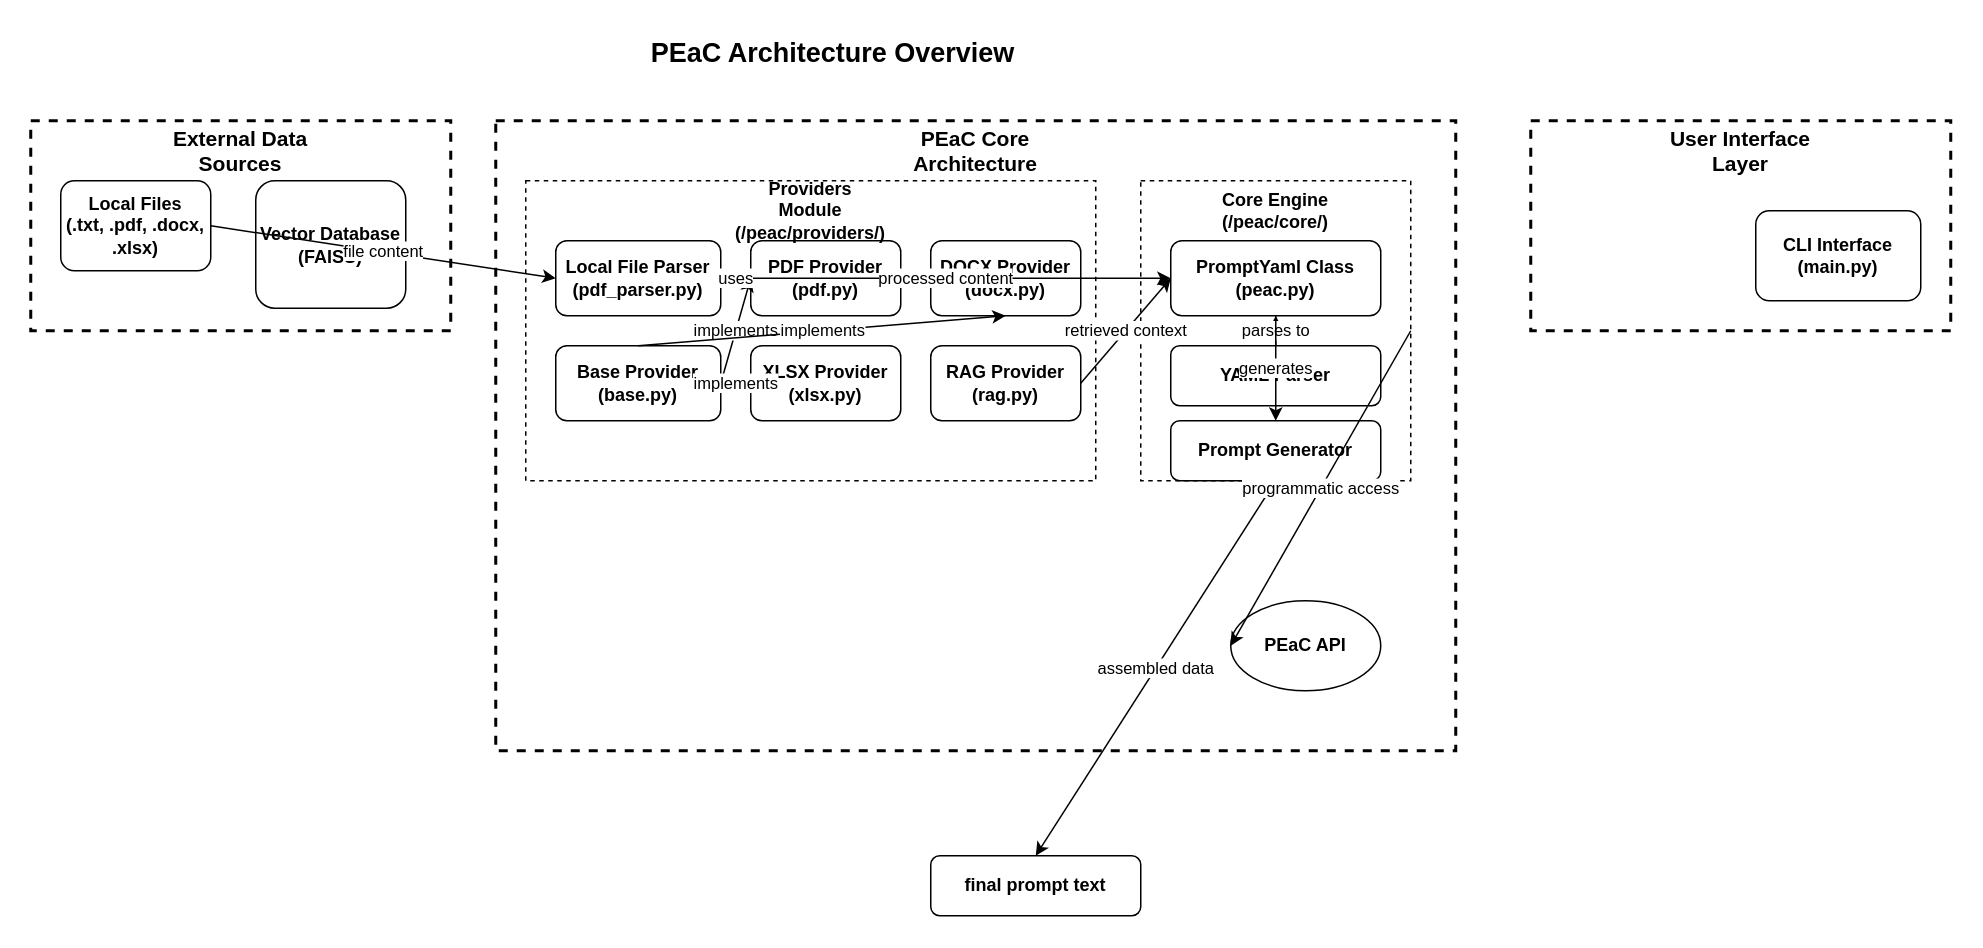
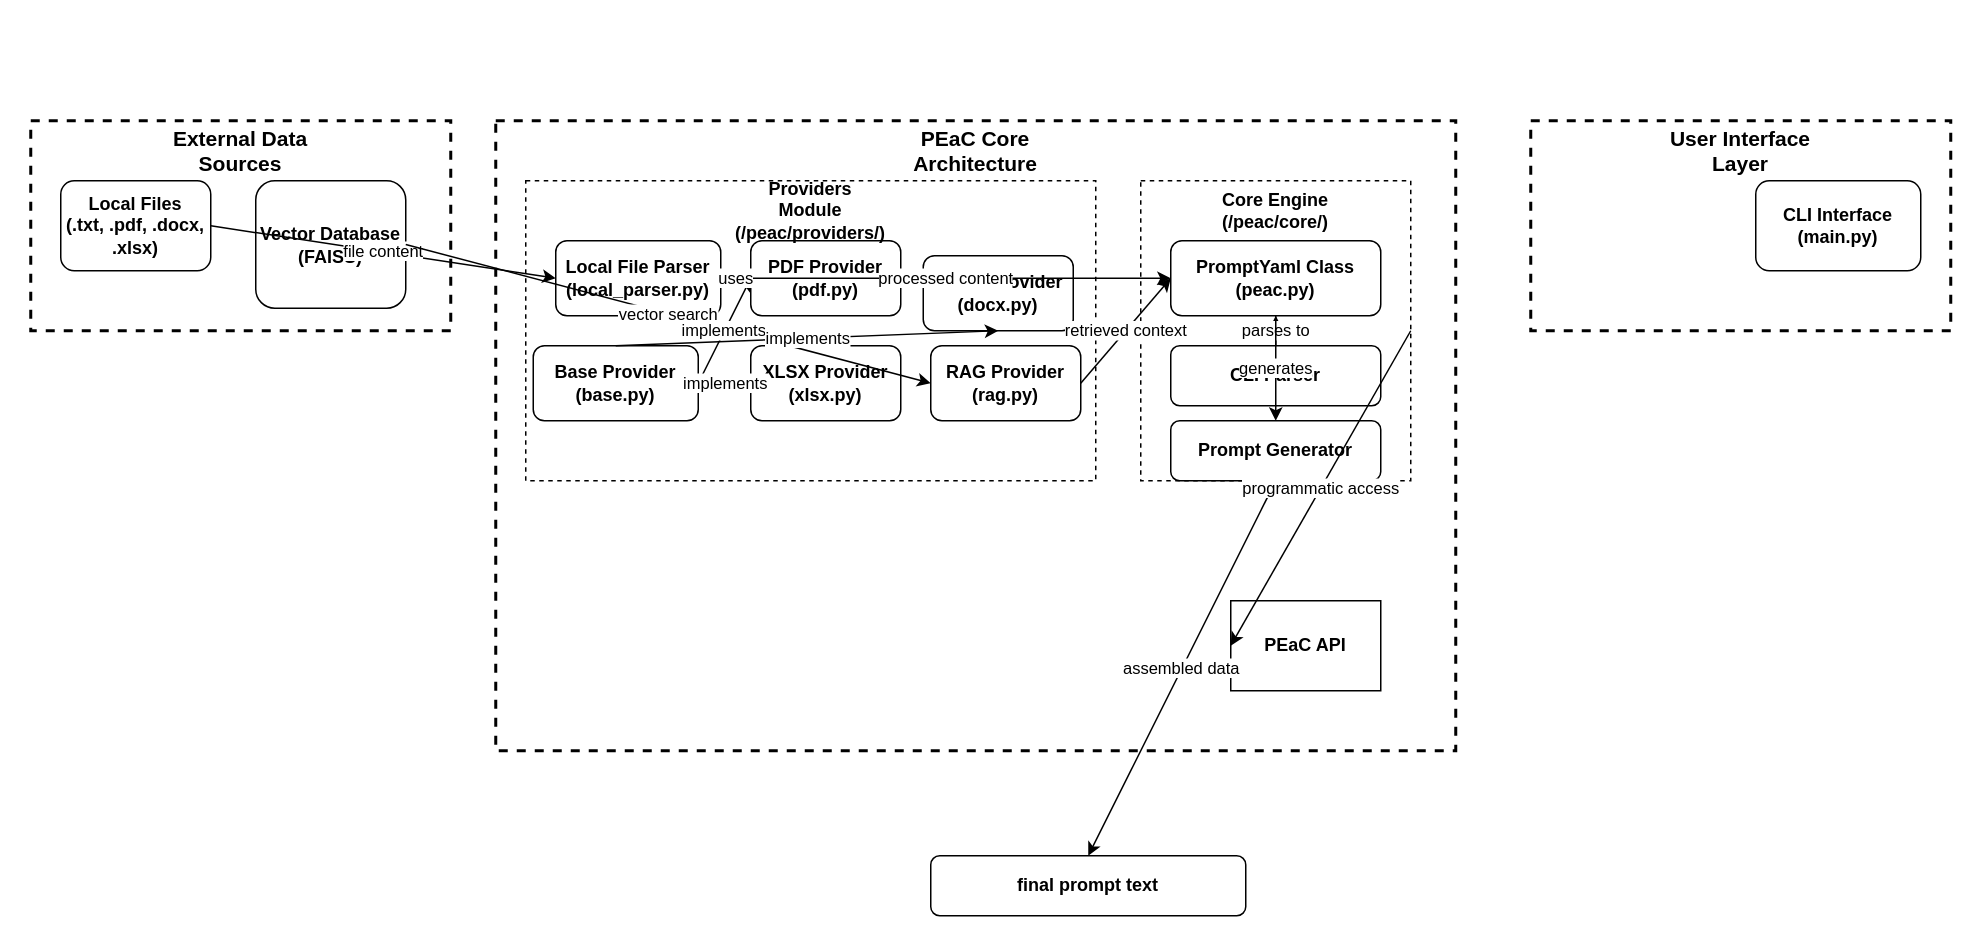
(833, 53) -> none
(1838, 256) -> (1838, 226)
(638, 278) -> (638, 278)
(1006, 278) -> (998, 293)
none -> (847, 361)
(1276, 376) -> (1276, 376)
(638, 383) -> (616, 383)
(1306, 646) -> (1306, 646)
(1036, 886) -> (1088, 886)
